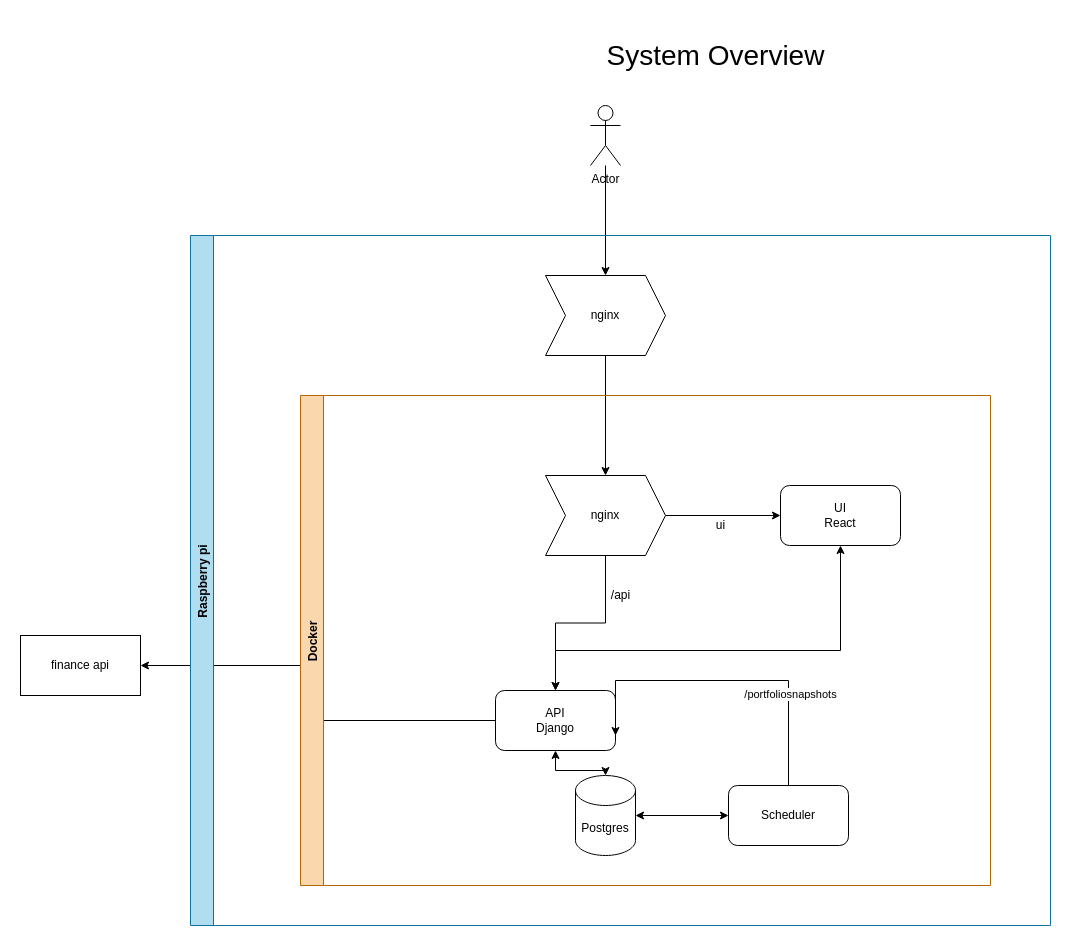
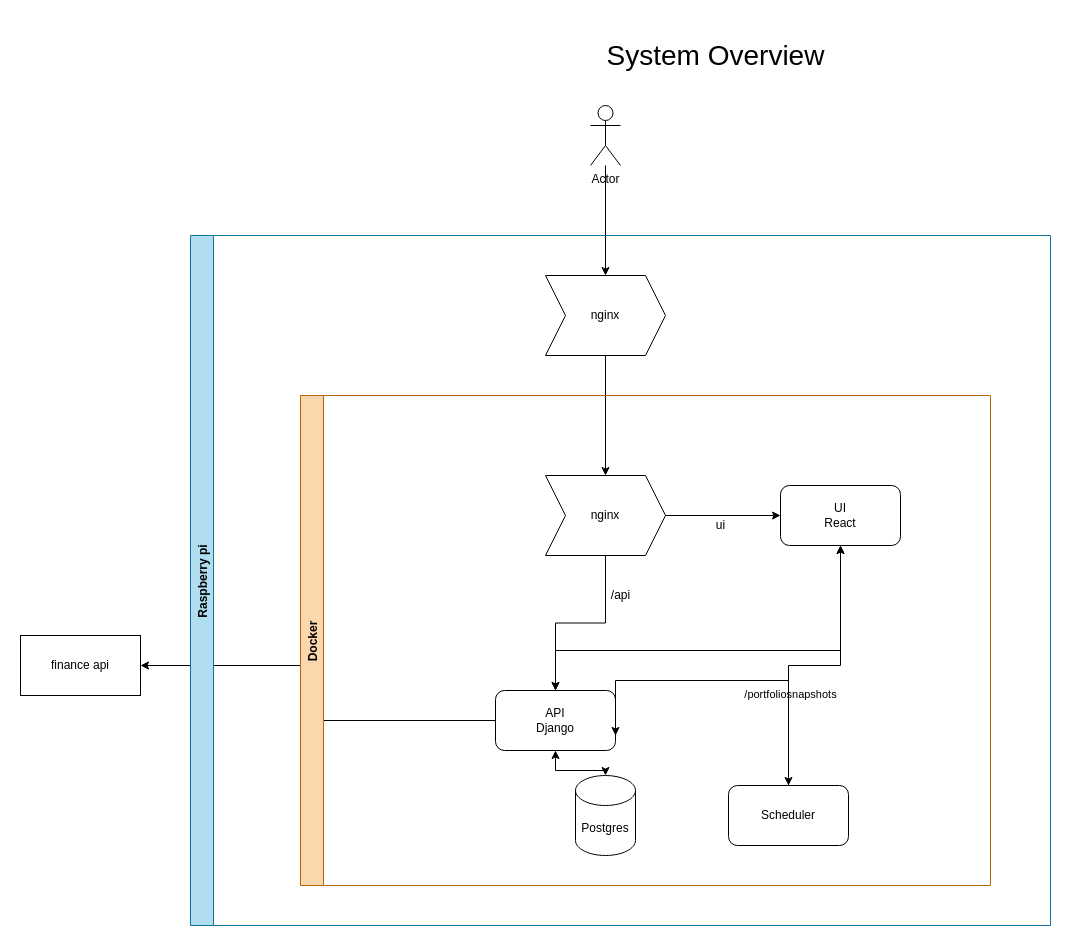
(682, 816) -> (815, 666)
